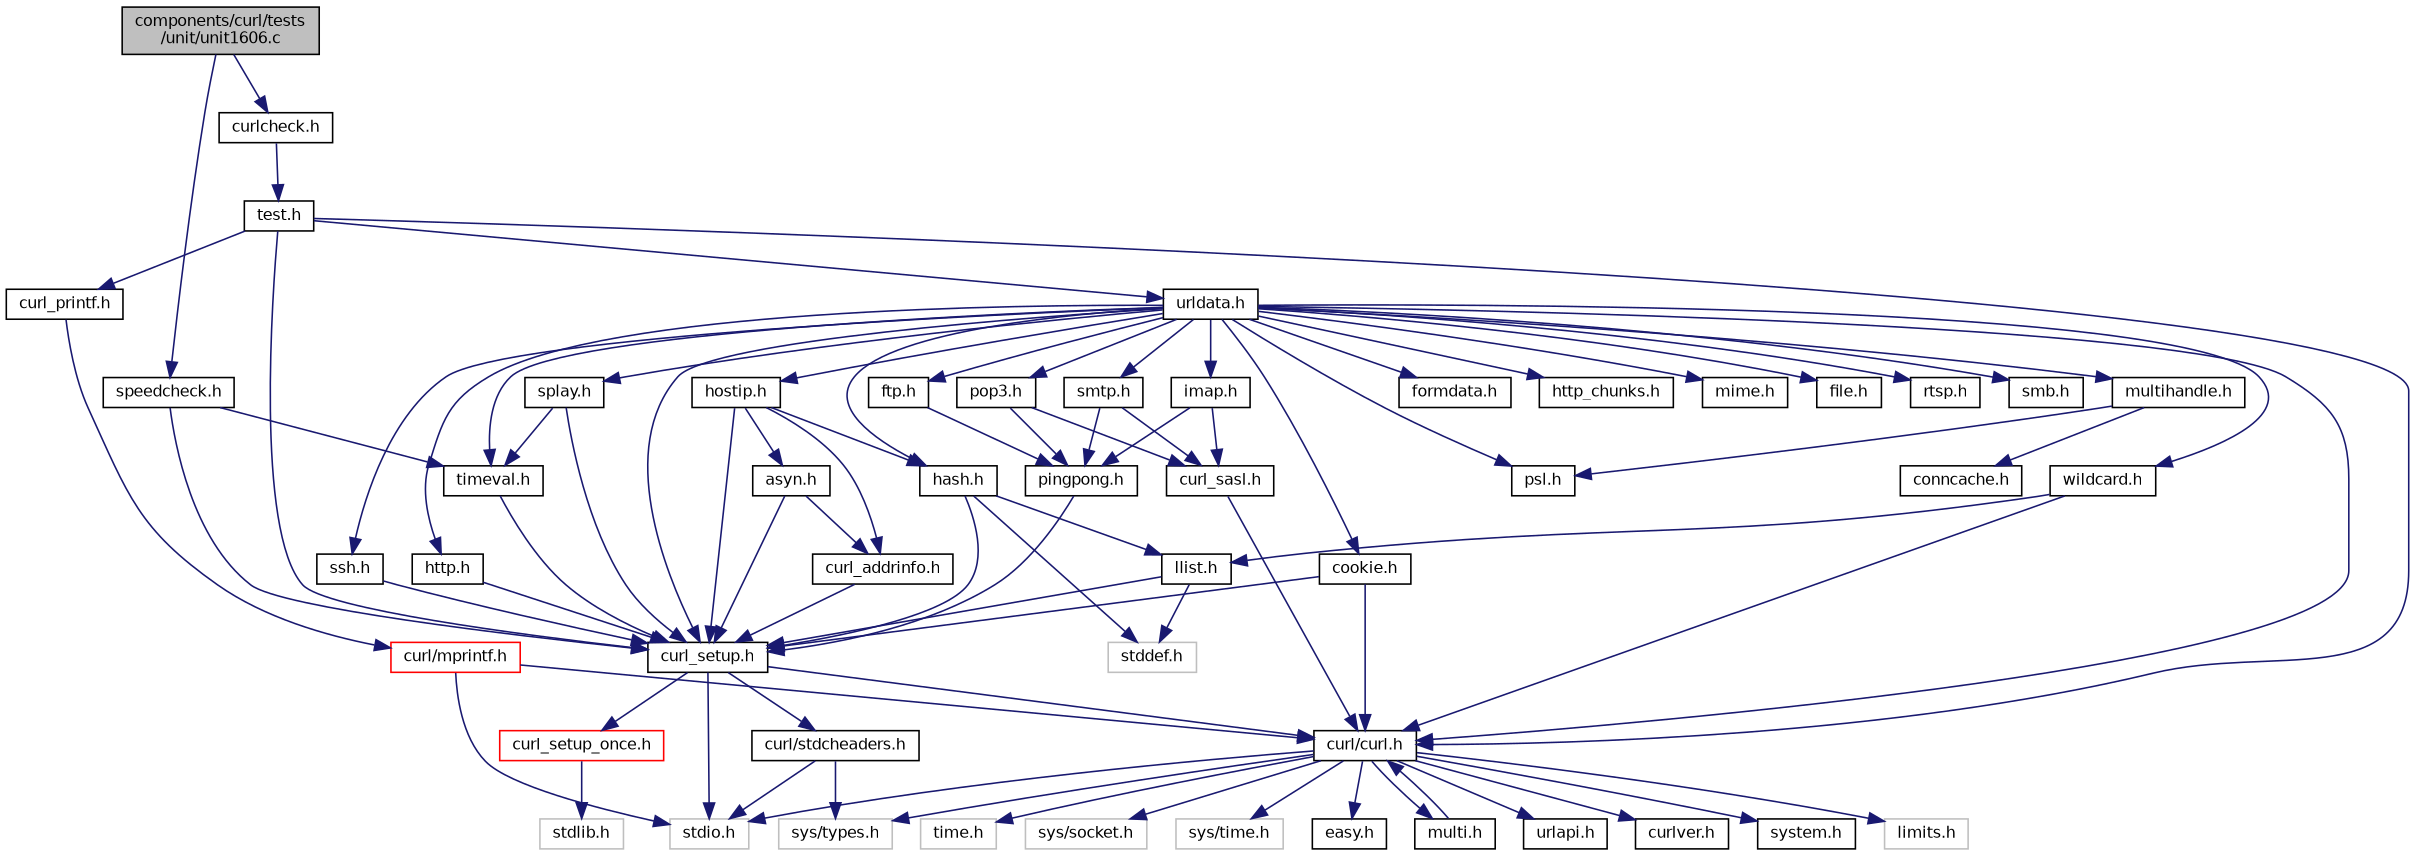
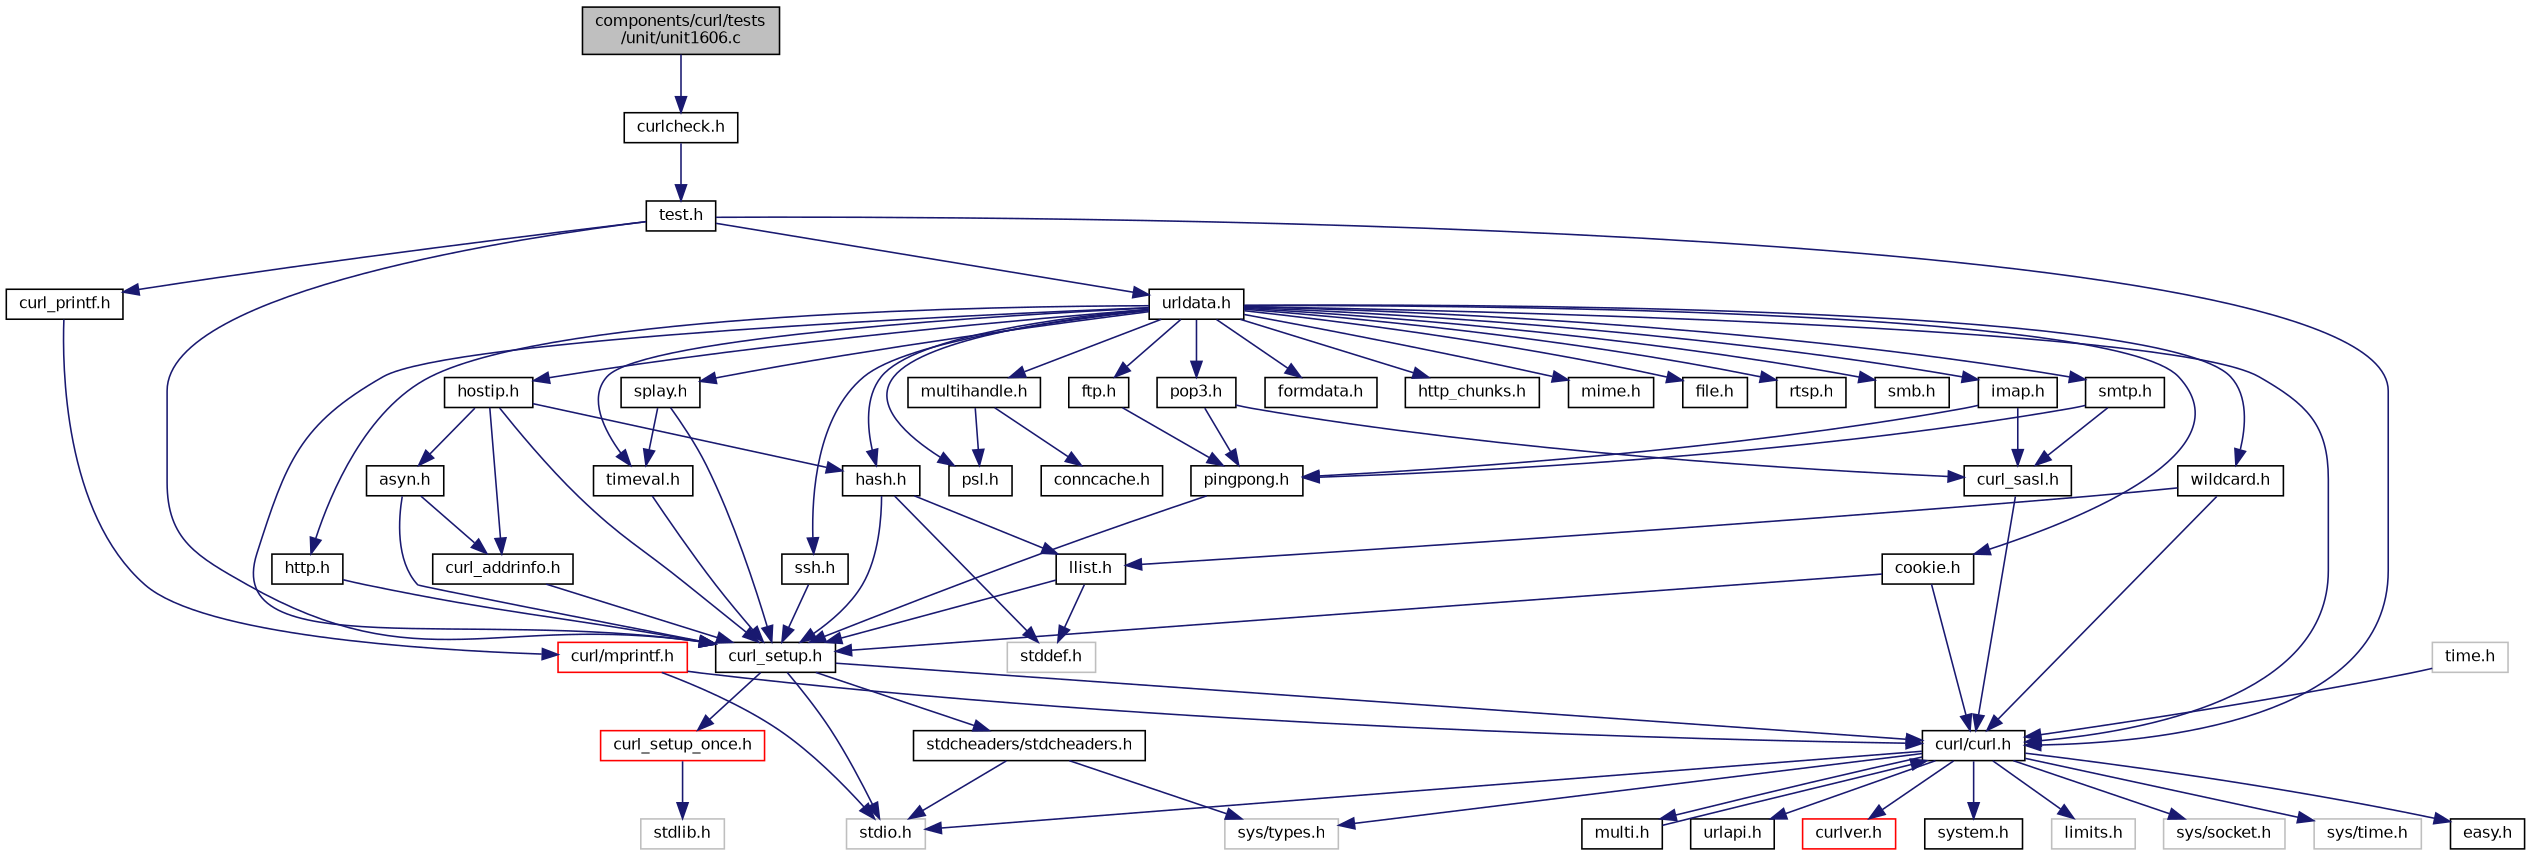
(169, 393) -> none
(835, 746) -> (1029, 746)
(1147, 789) -> (2237, 704)
(1682, 834) -> (1849, 834)
